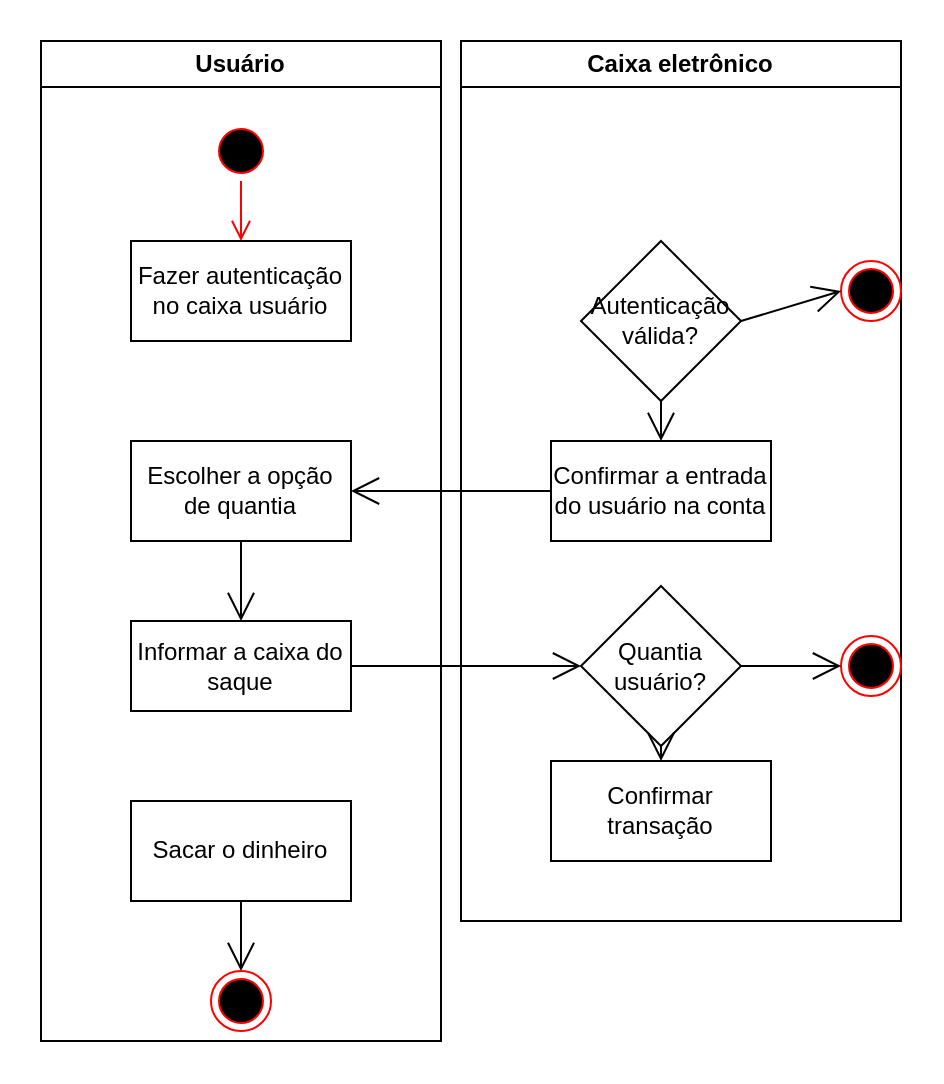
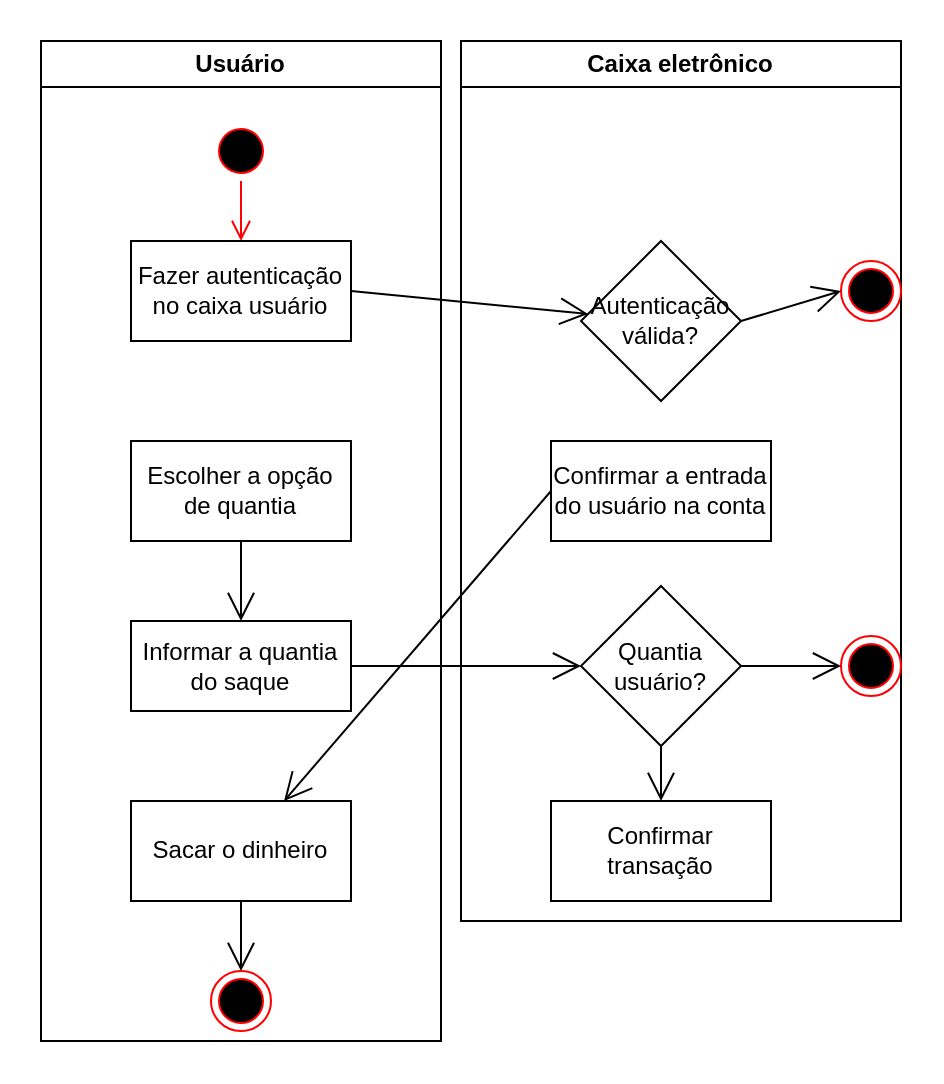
none -> (467, 302)
(661, 418) -> none
(454, 491) -> (342, 734)
(241, 667) -> (241, 667)
(661, 811) -> (661, 851)
